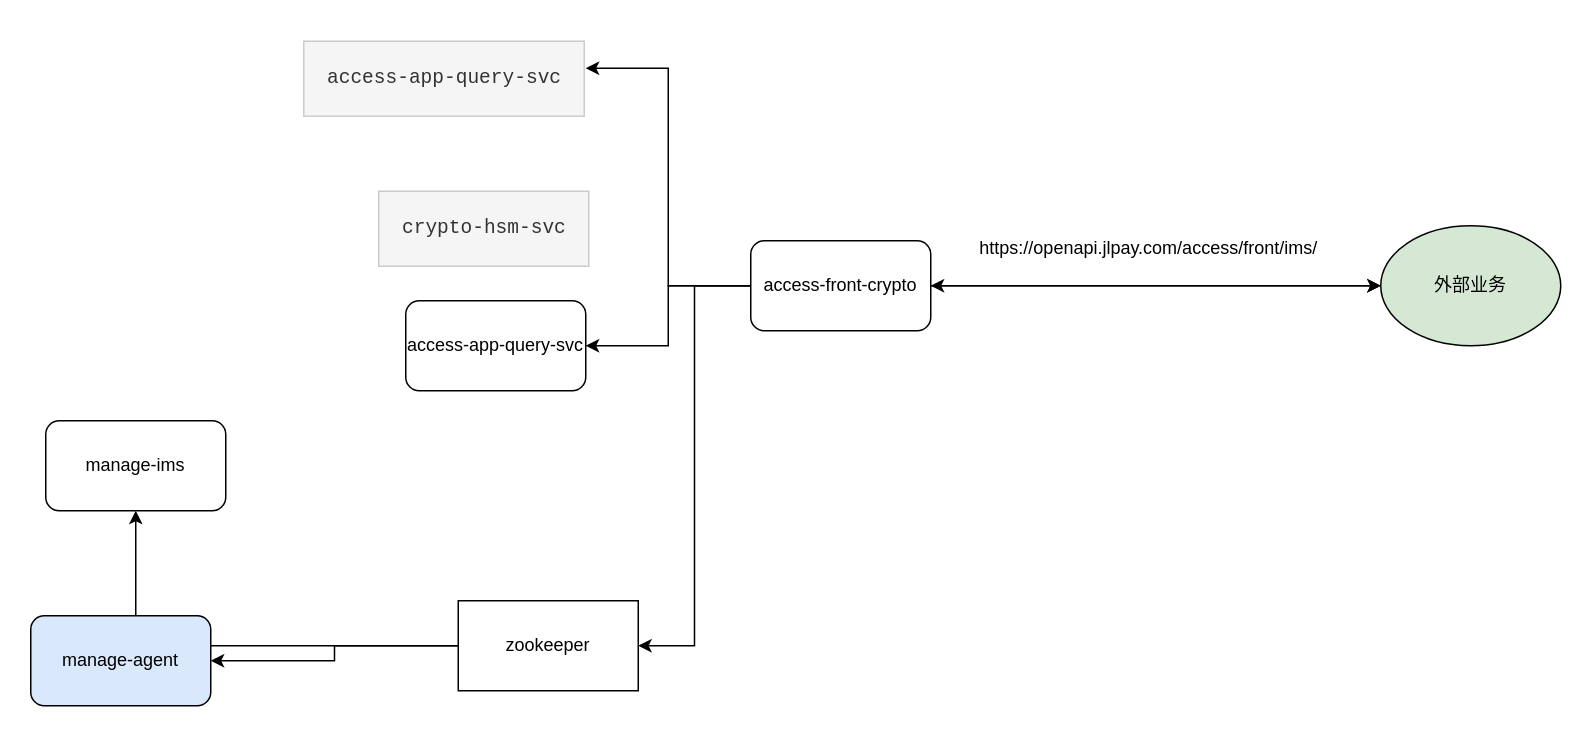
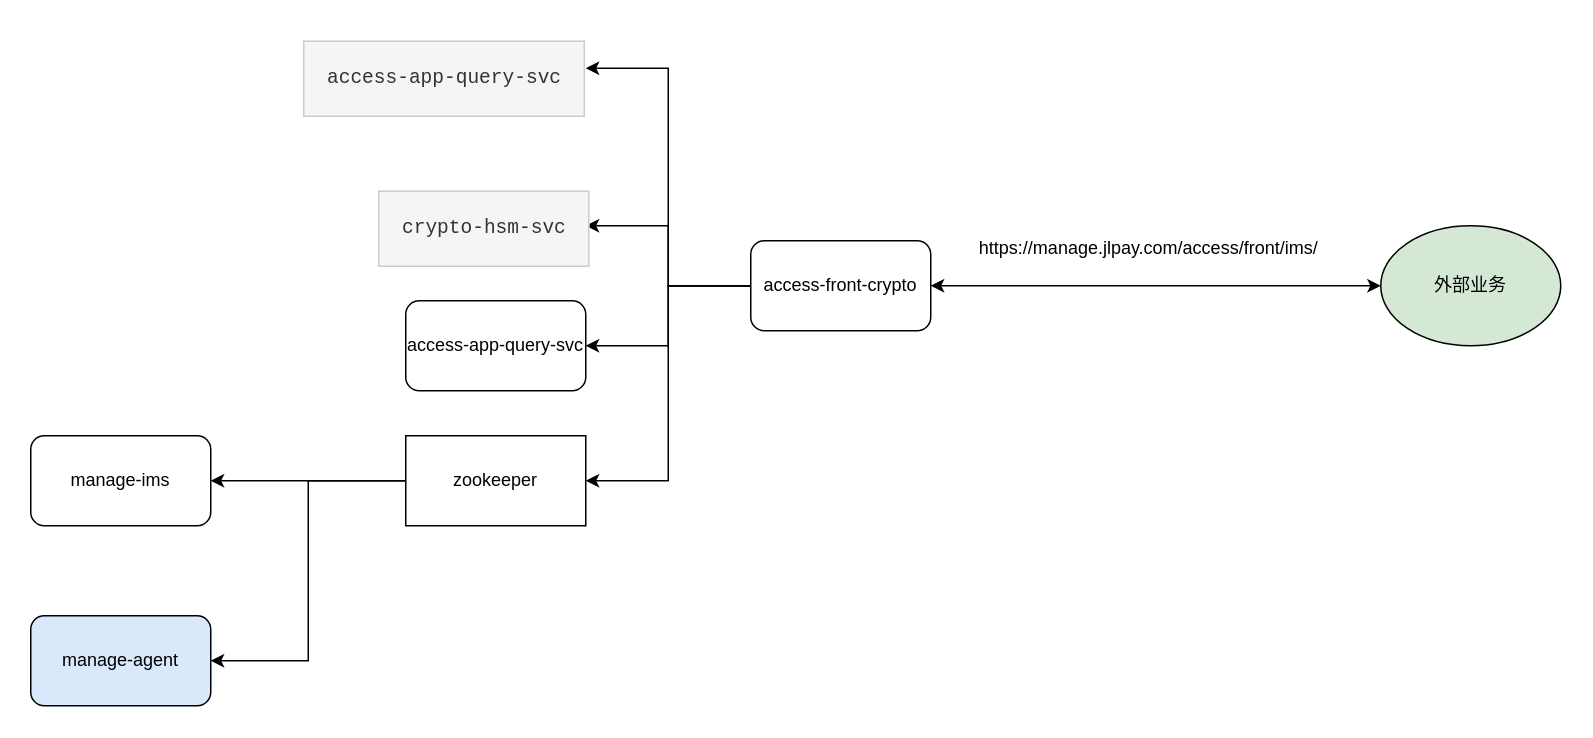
(1149, 248) -> (1149, 248)
(934, 286) -> (631, 226)
(136, 466) -> (121, 481)
(548, 646) -> (496, 481)
